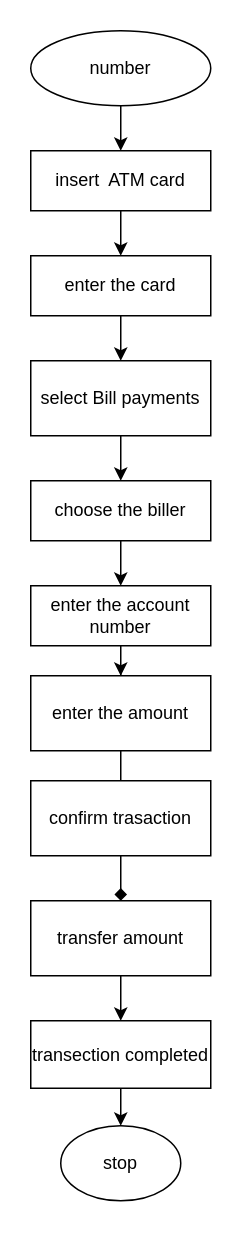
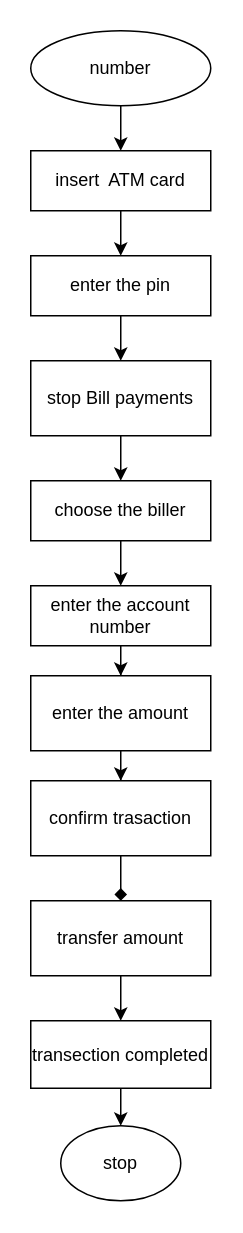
(121, 286) -> (121, 286)
(121, 398) -> (121, 398)
(121, 773) -> (121, 769)
